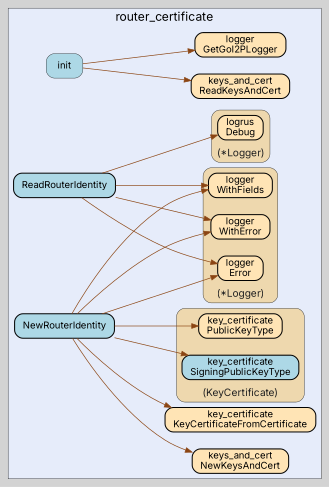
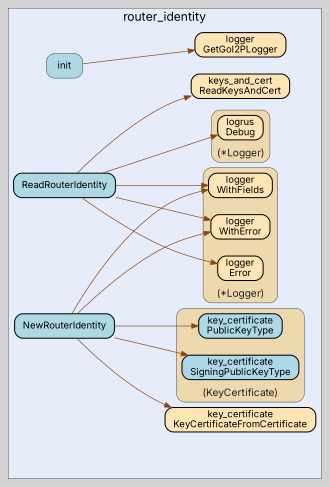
(165, 18) -> (165, 18)
(134, 74) -> (127, 130)
(157, 296) -> none
(240, 326) -> (240, 326)
(240, 461) -> none
